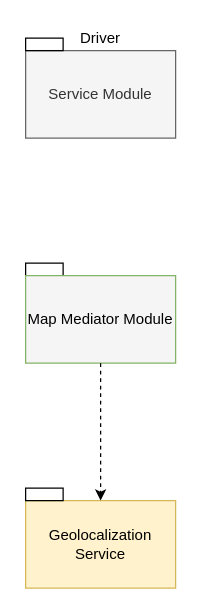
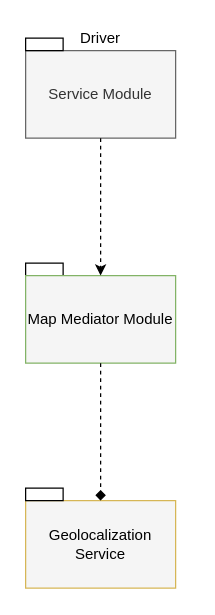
none -> (101, 202)
(101, 490) -> (101, 489)
(101, 544) -> (101, 544)
